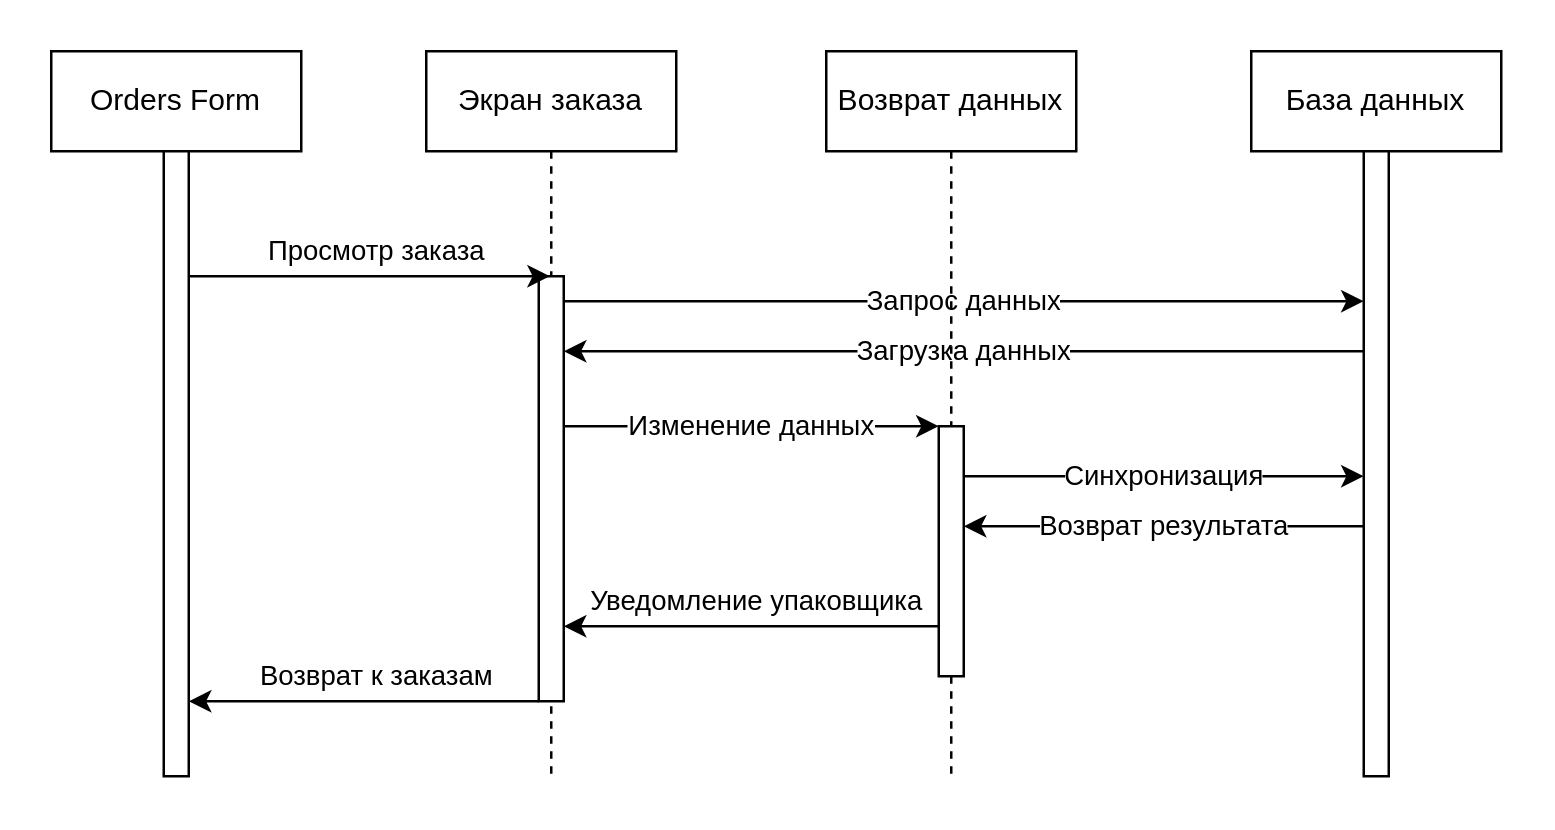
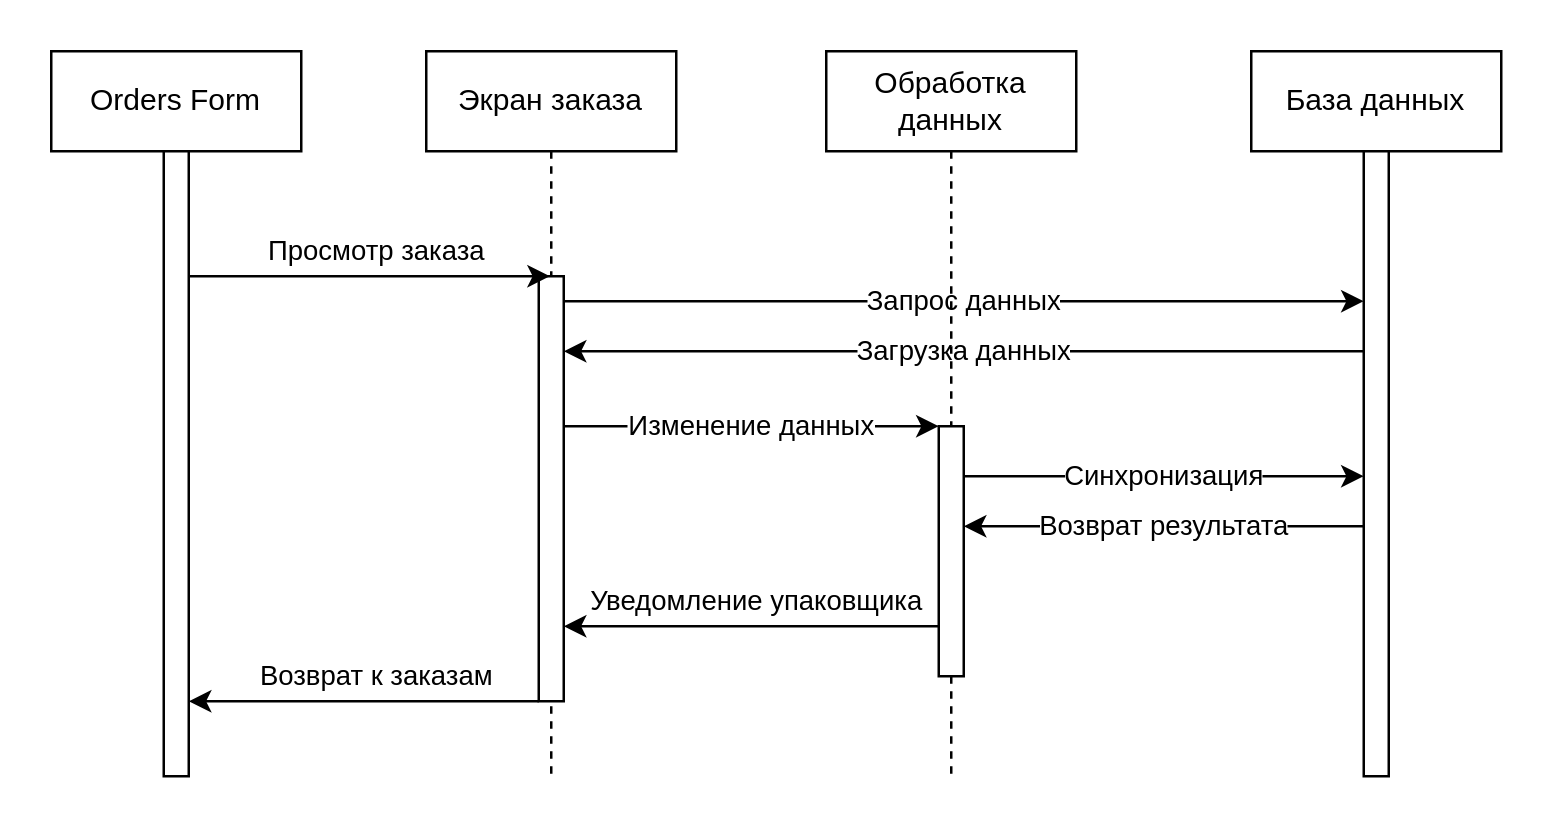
(951, 101) -> (951, 101)
